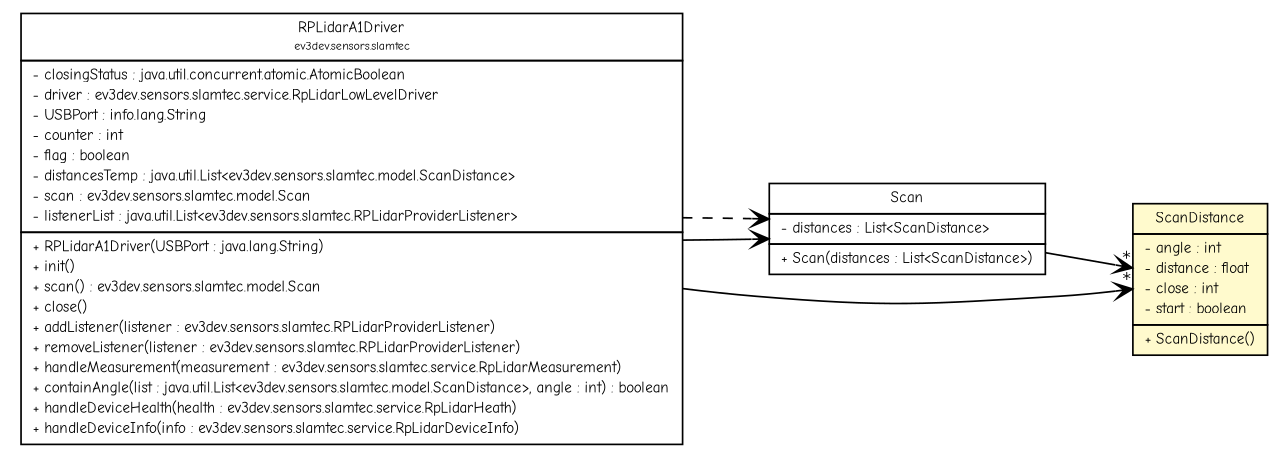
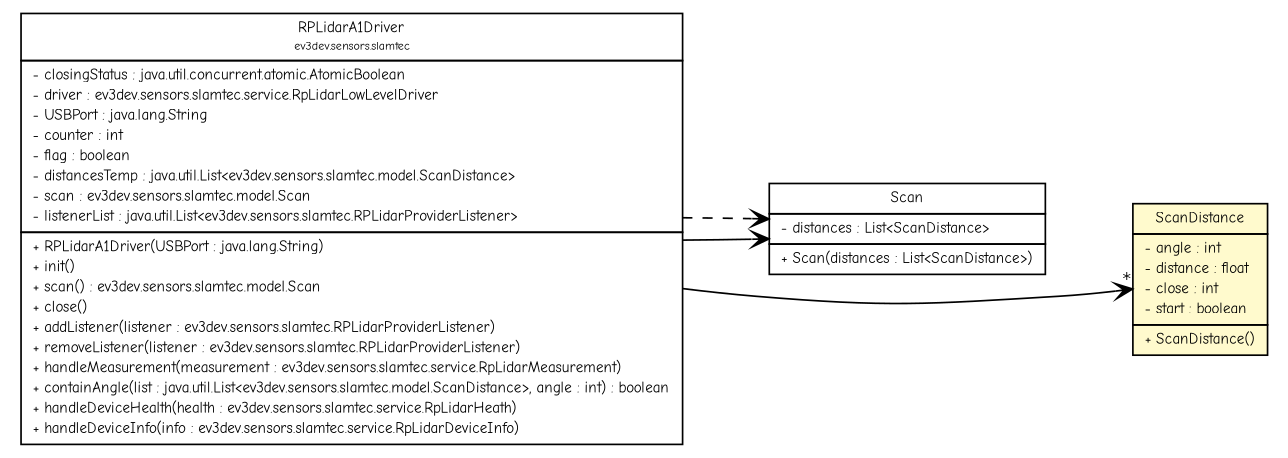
(120, 115) -> (120, 115)
(1081, 259) -> none
